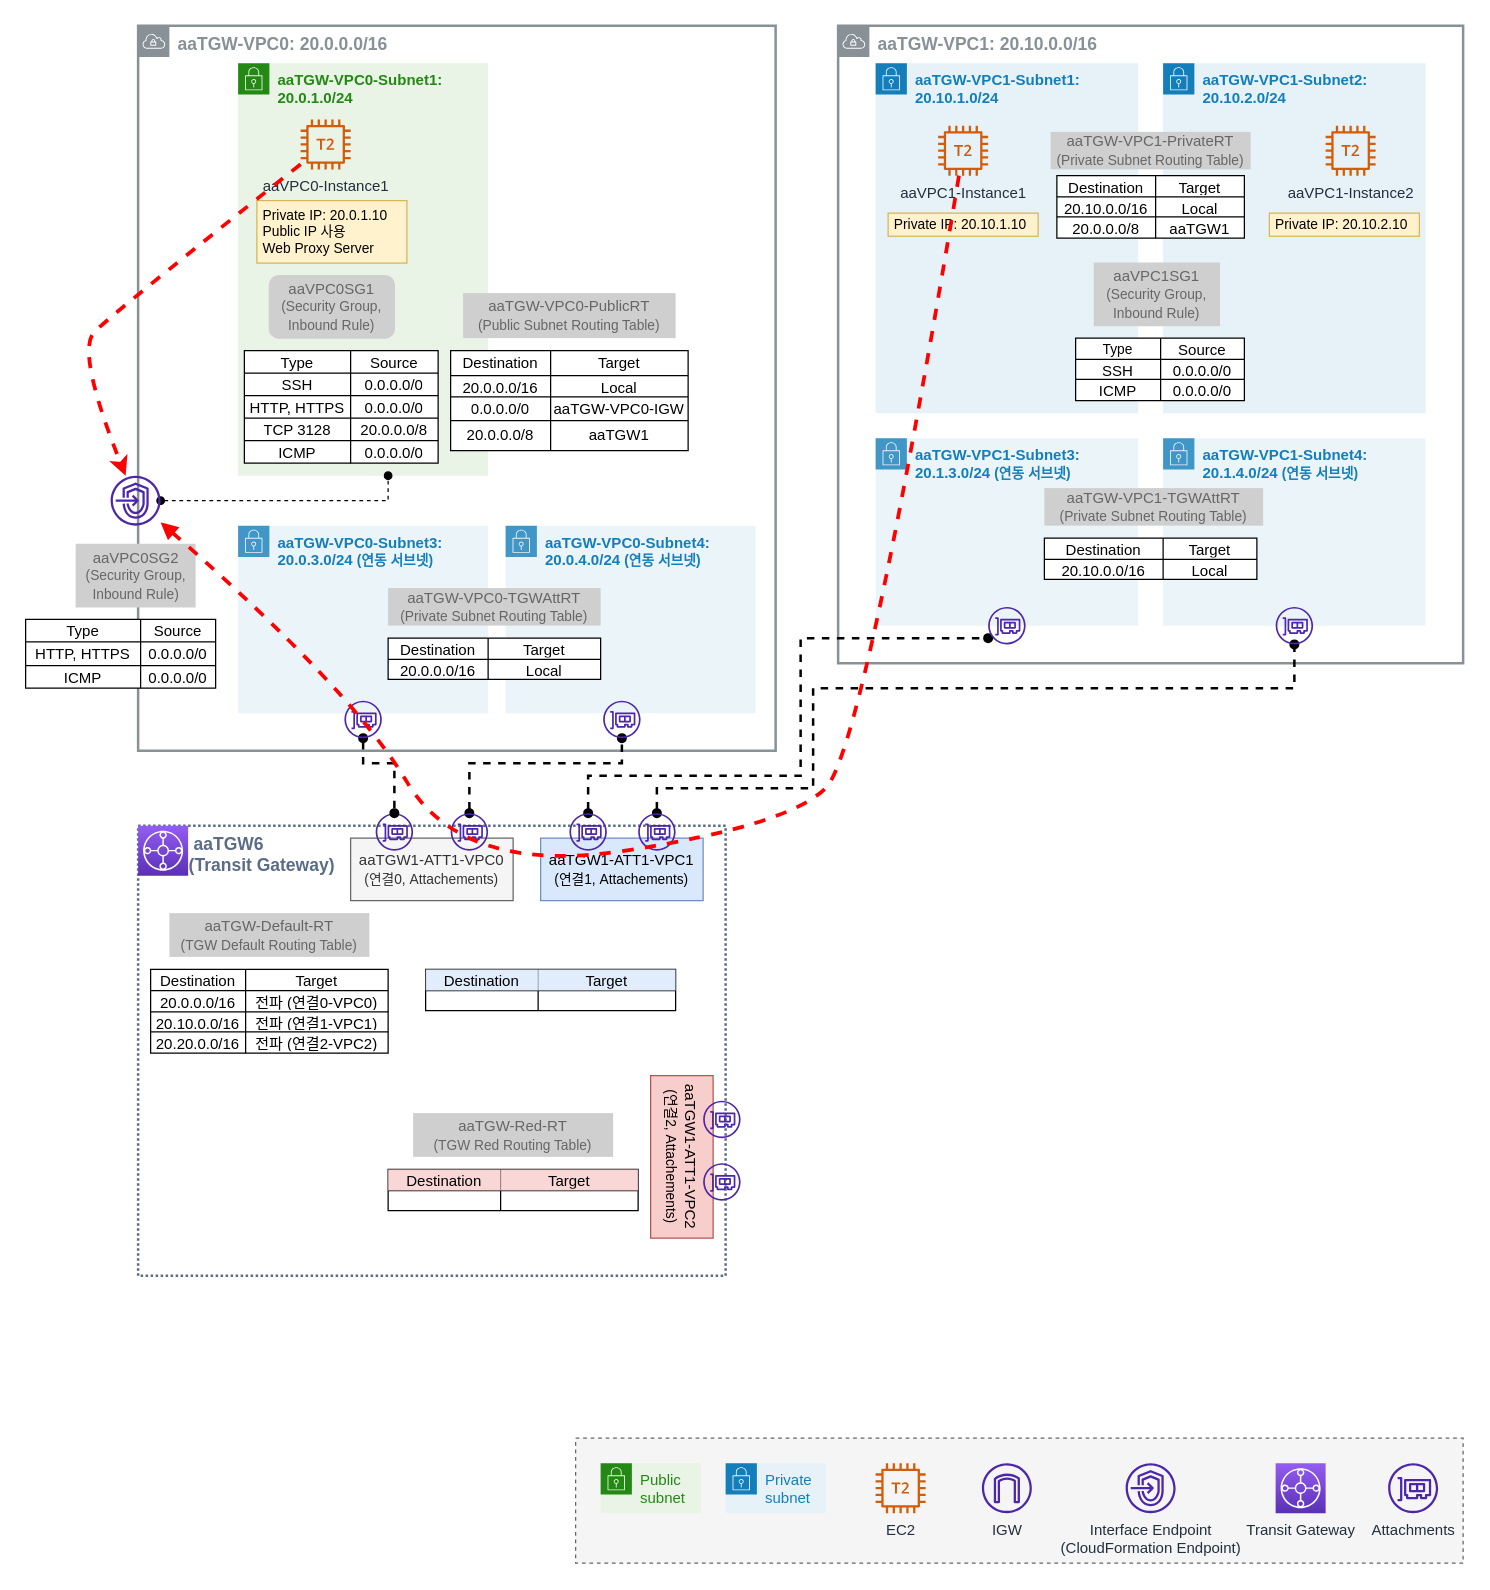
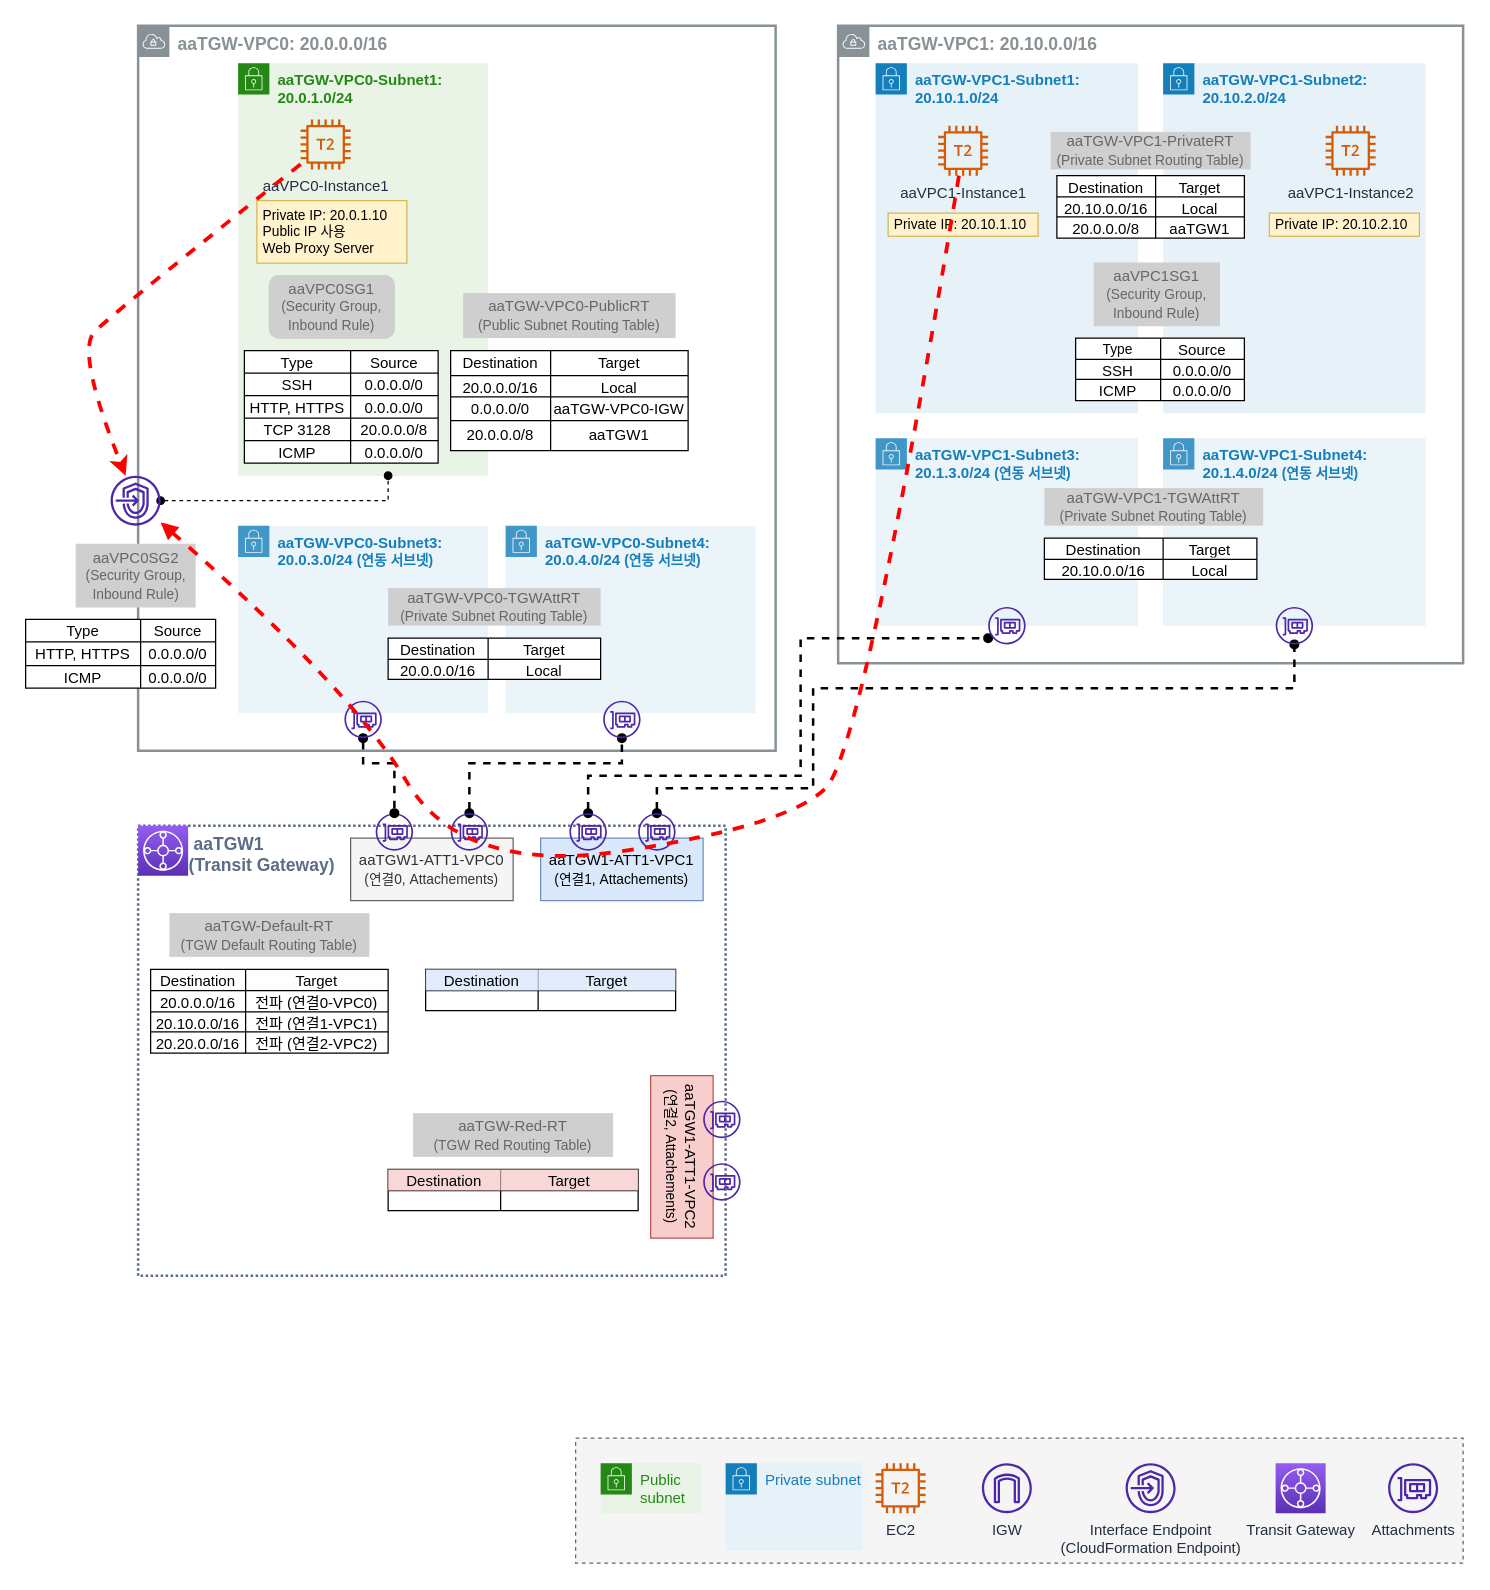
(169, 844) -> (169, 844)
(776, 1488) -> (794, 1507)
